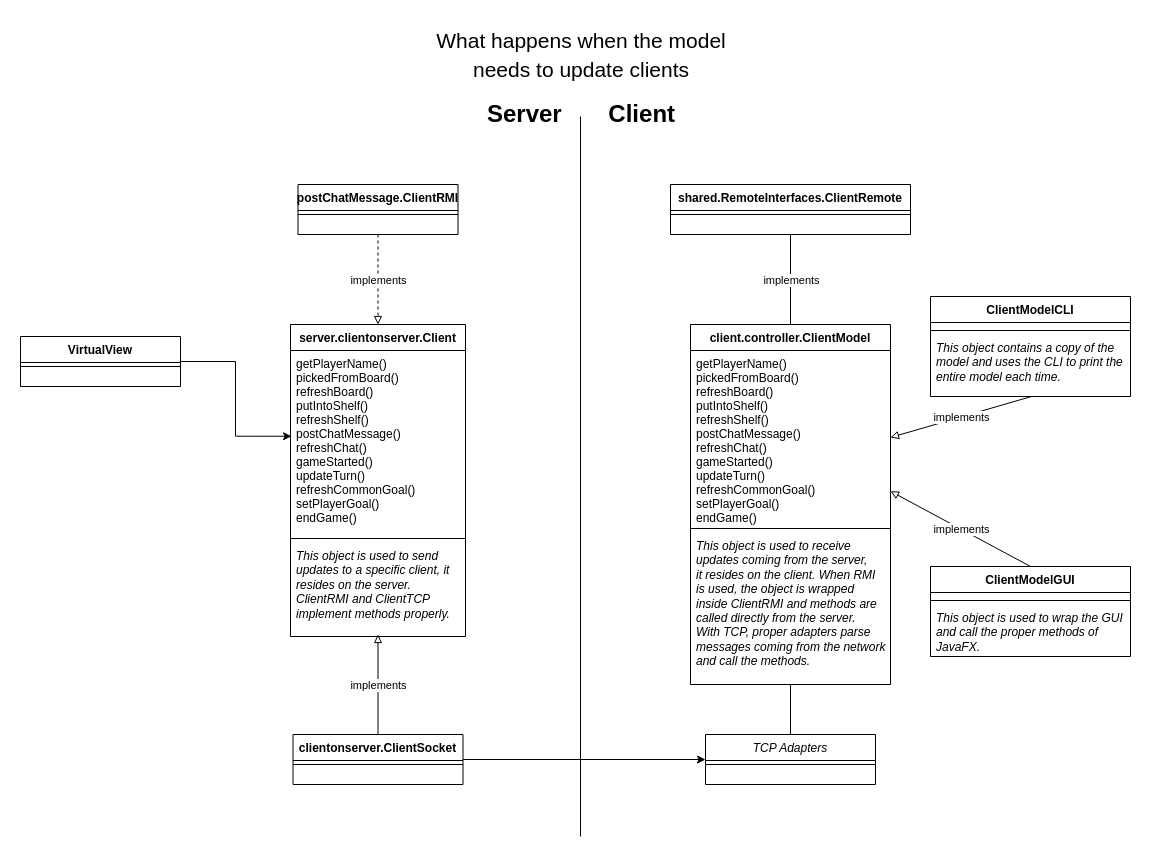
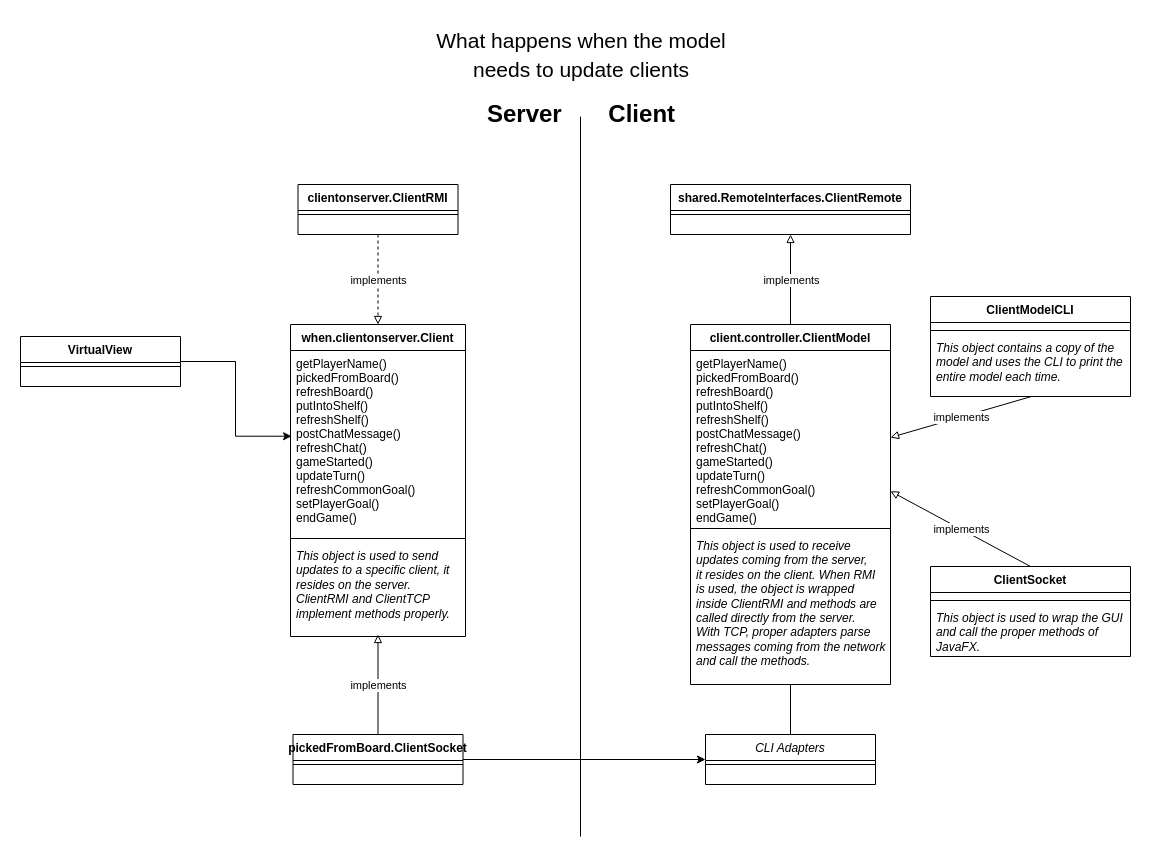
(378, 198) -> (378, 198)
(791, 241) -> (791, 244)
(378, 338) -> (378, 338)
(1030, 580) -> (1030, 580)
(378, 748) -> (378, 748)
(790, 748) -> (790, 748)
